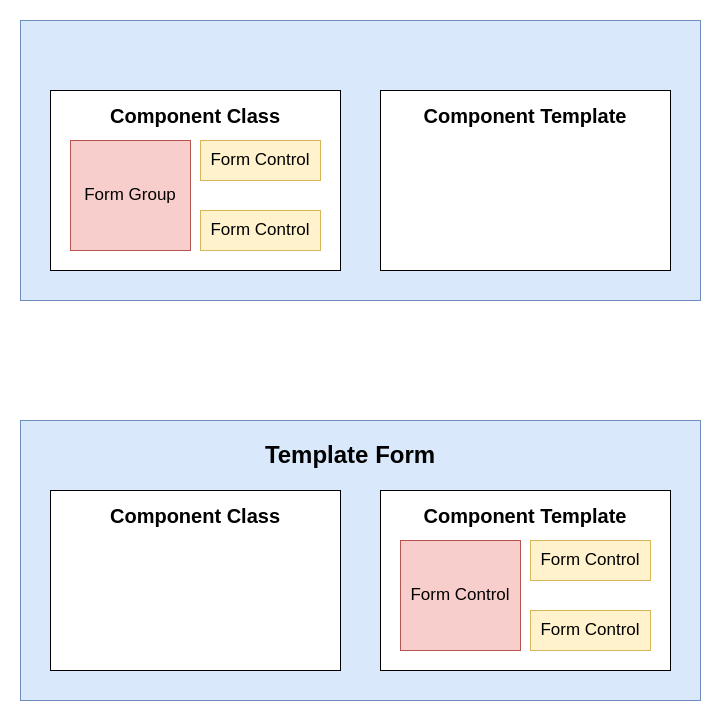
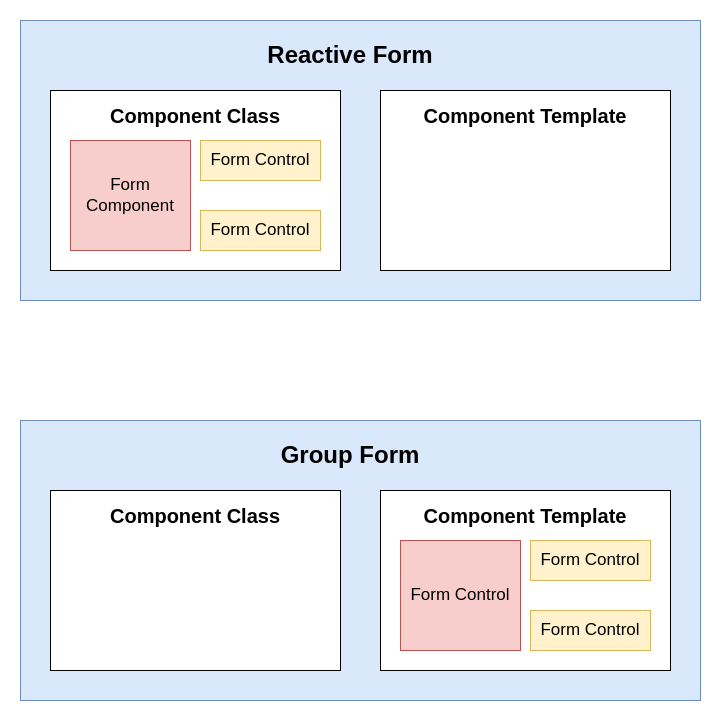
none -> (351, 56)
(131, 196) -> (131, 196)
(351, 456) -> (351, 456)
